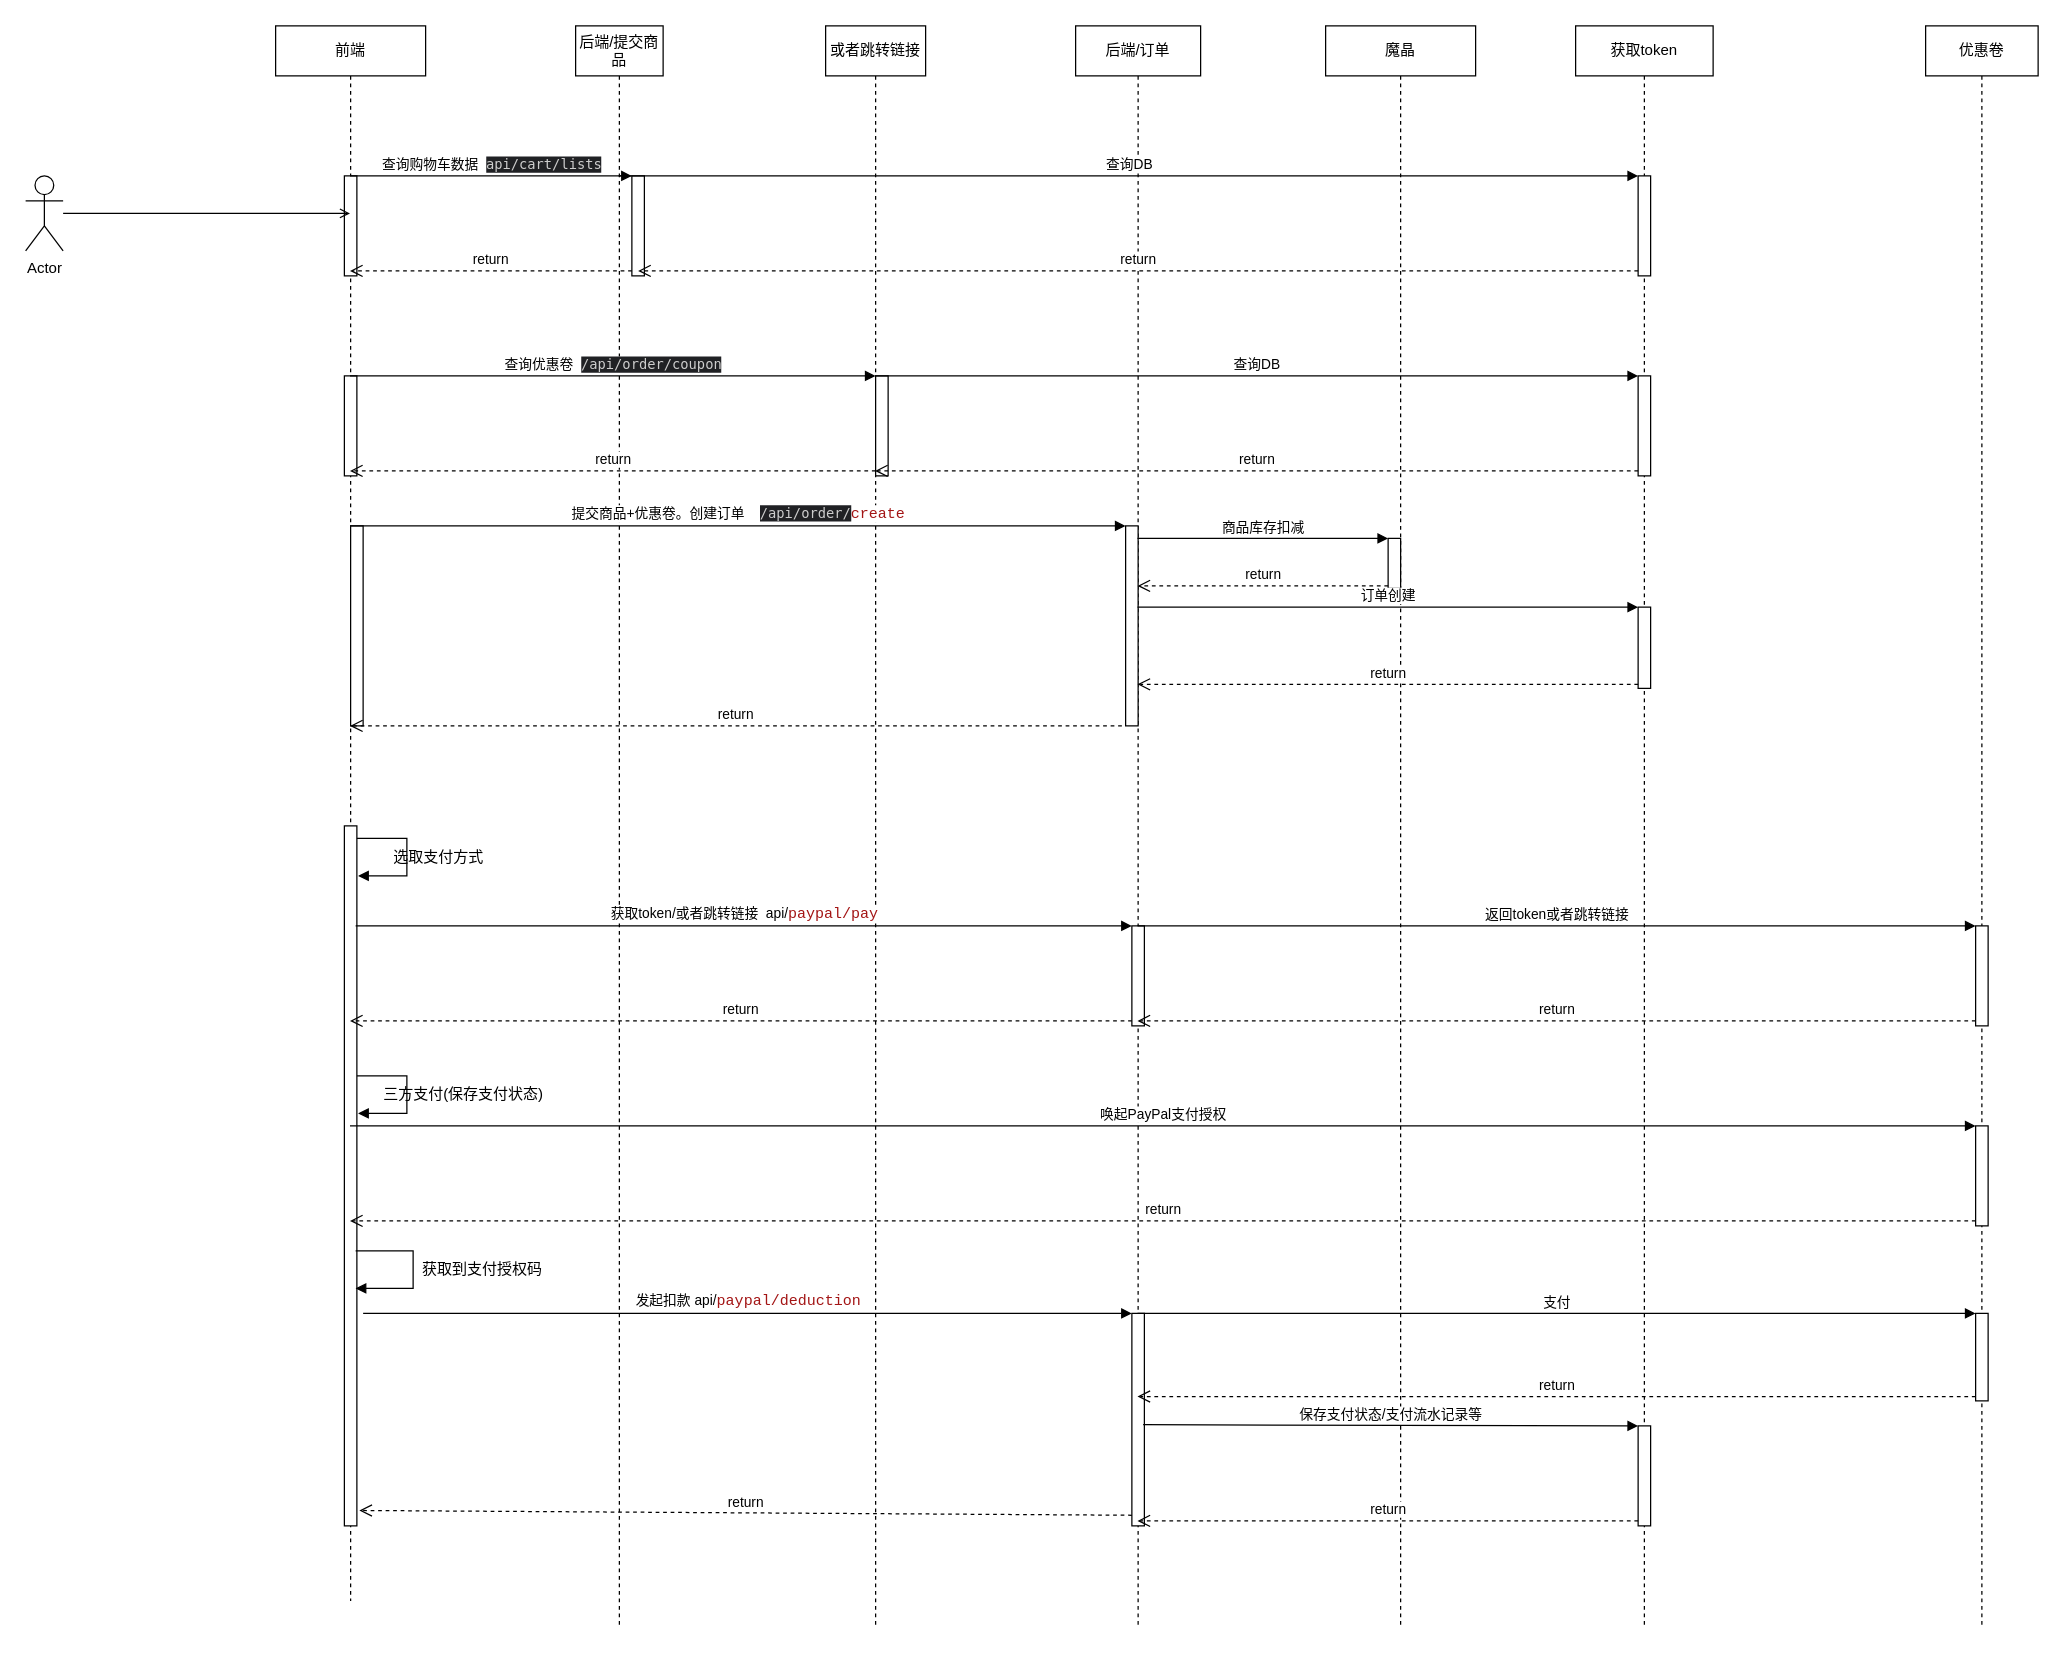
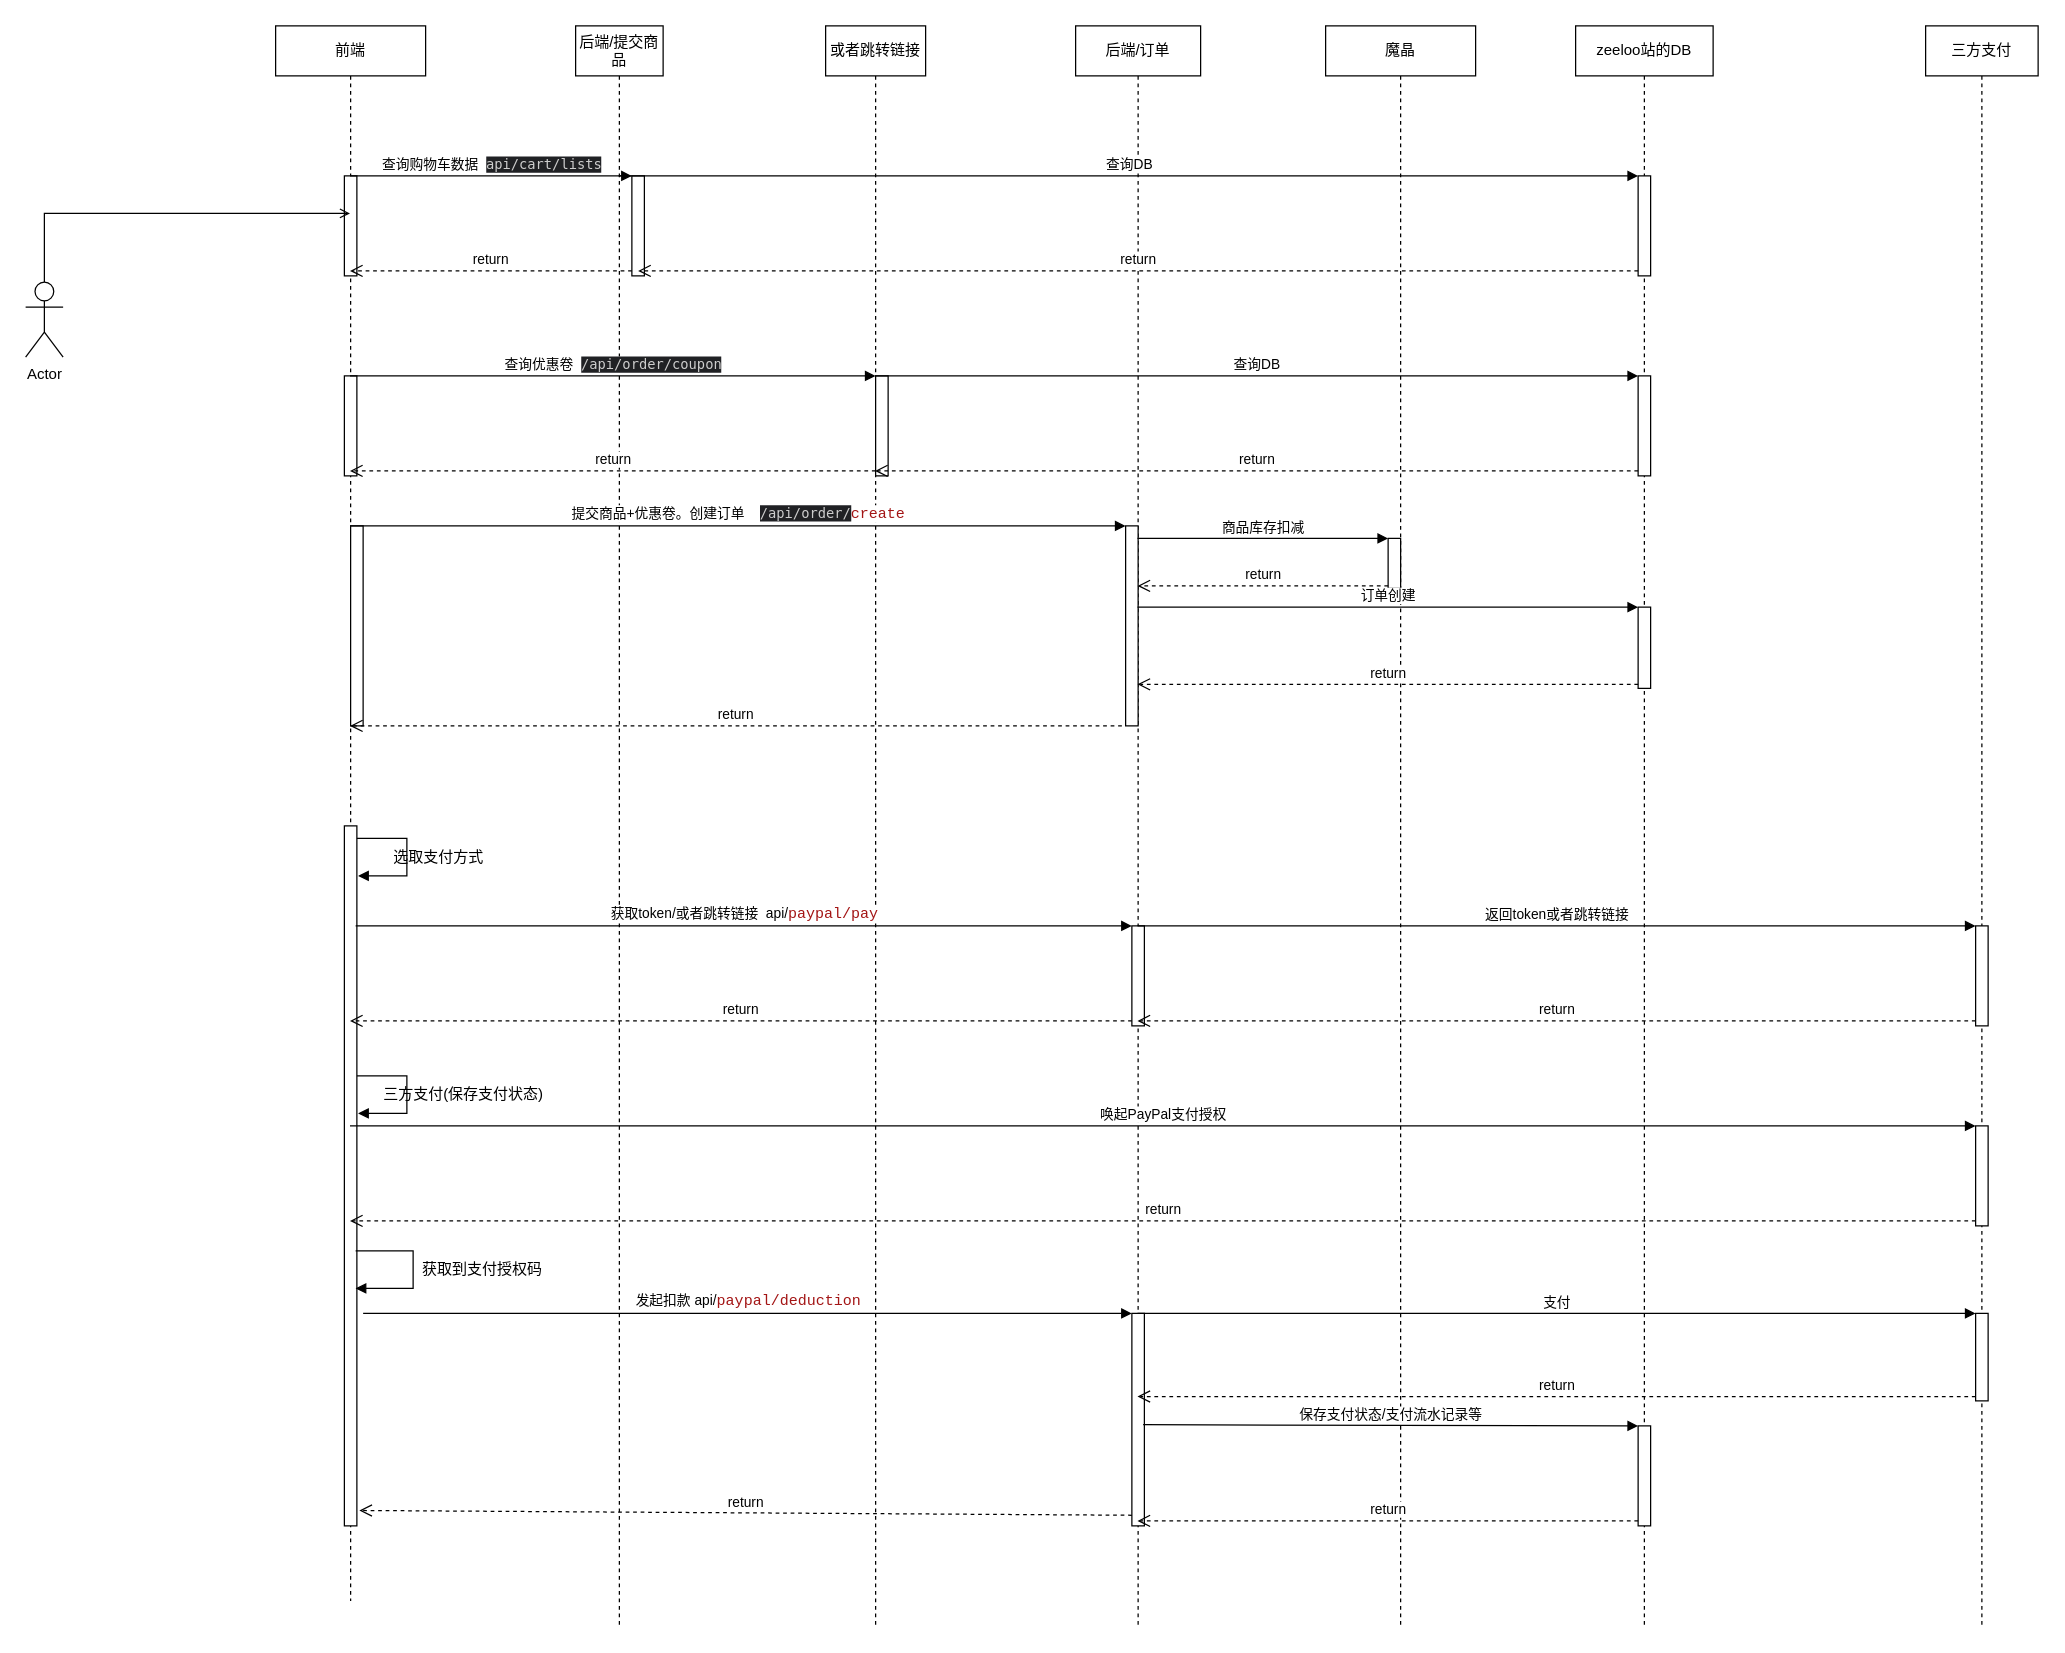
(1644, 51) -> (1644, 51)
(1982, 51) -> (1982, 51)
(44, 213) -> (44, 319)
